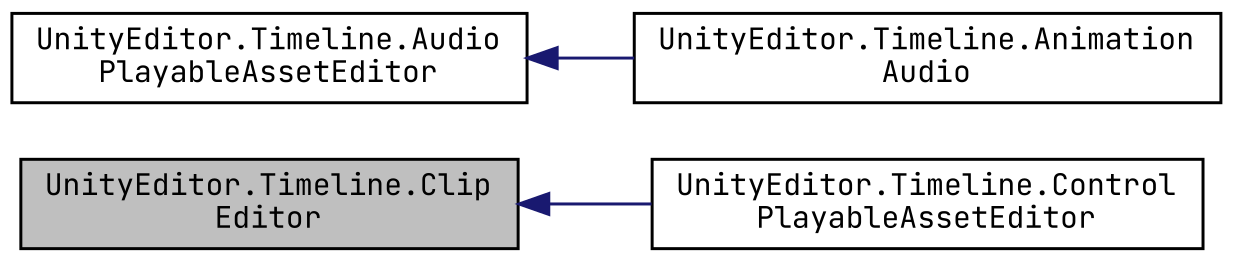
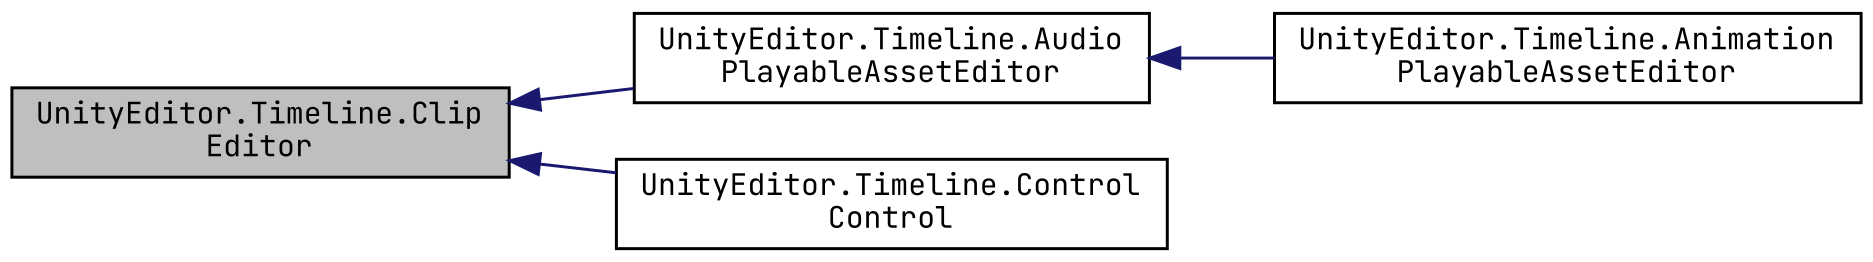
(928, 58) -> (1568, 58)
none -> (587, 94)
(928, 204) -> (892, 204)
